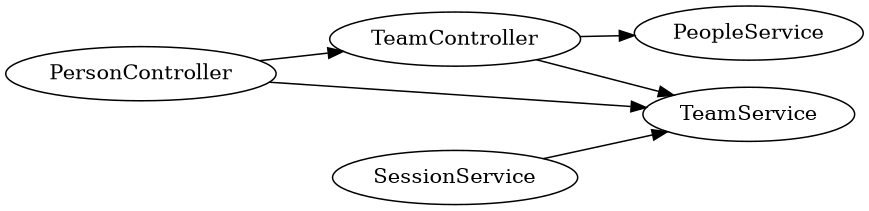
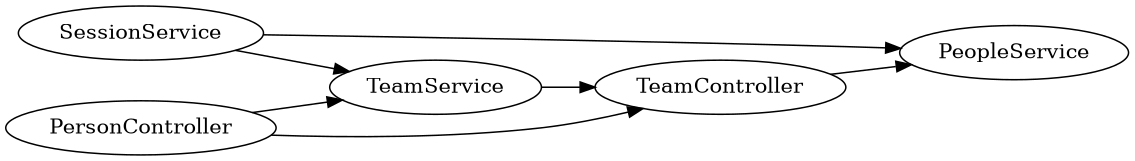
none -> (574, 40)
(598, 76) -> (561, 87)
